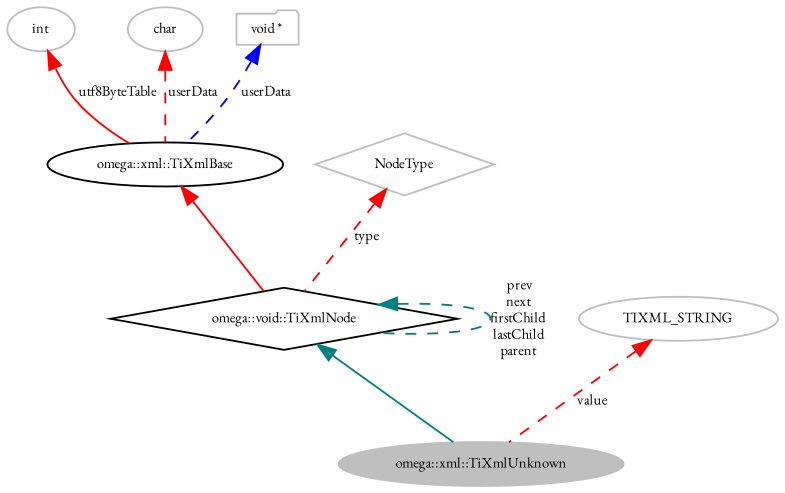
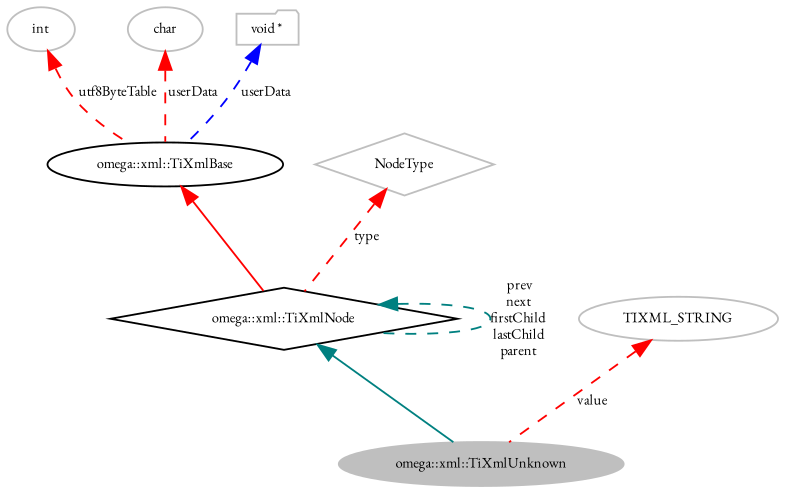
(86, 111) -> (86, 111)
(284, 319) -> (284, 319)
